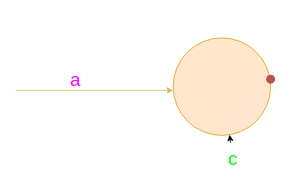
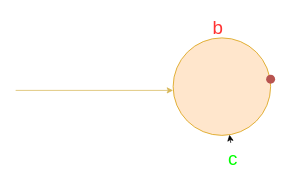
none -> (218, 27)
(75, 79) -> none
